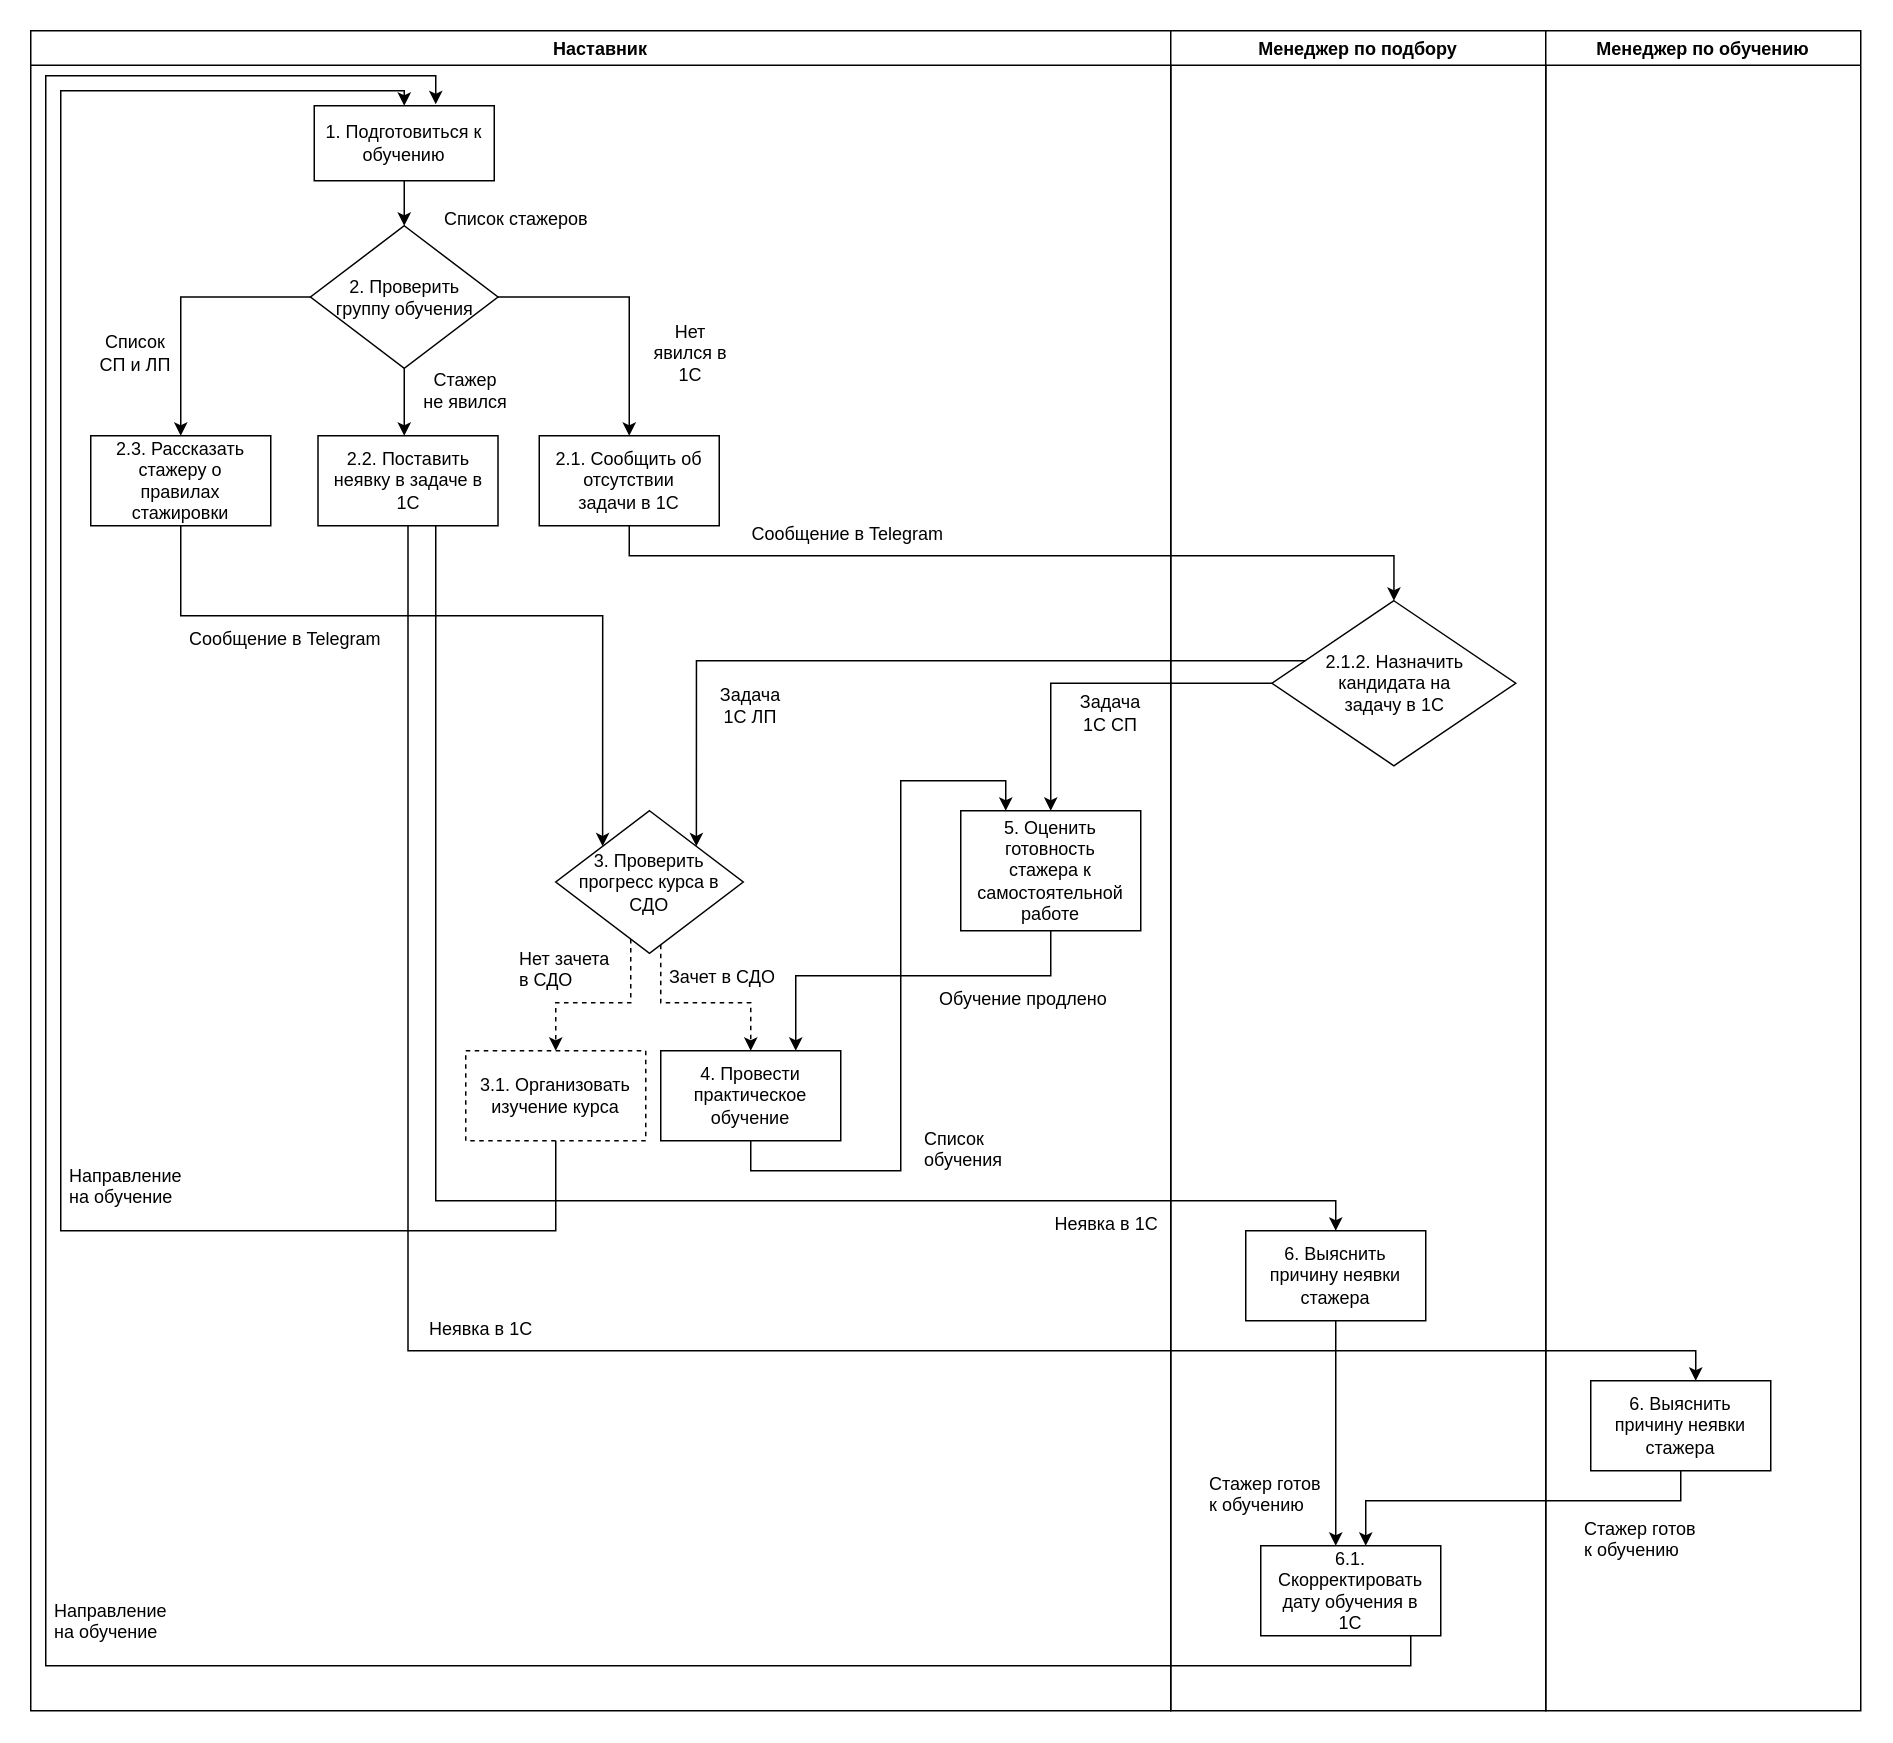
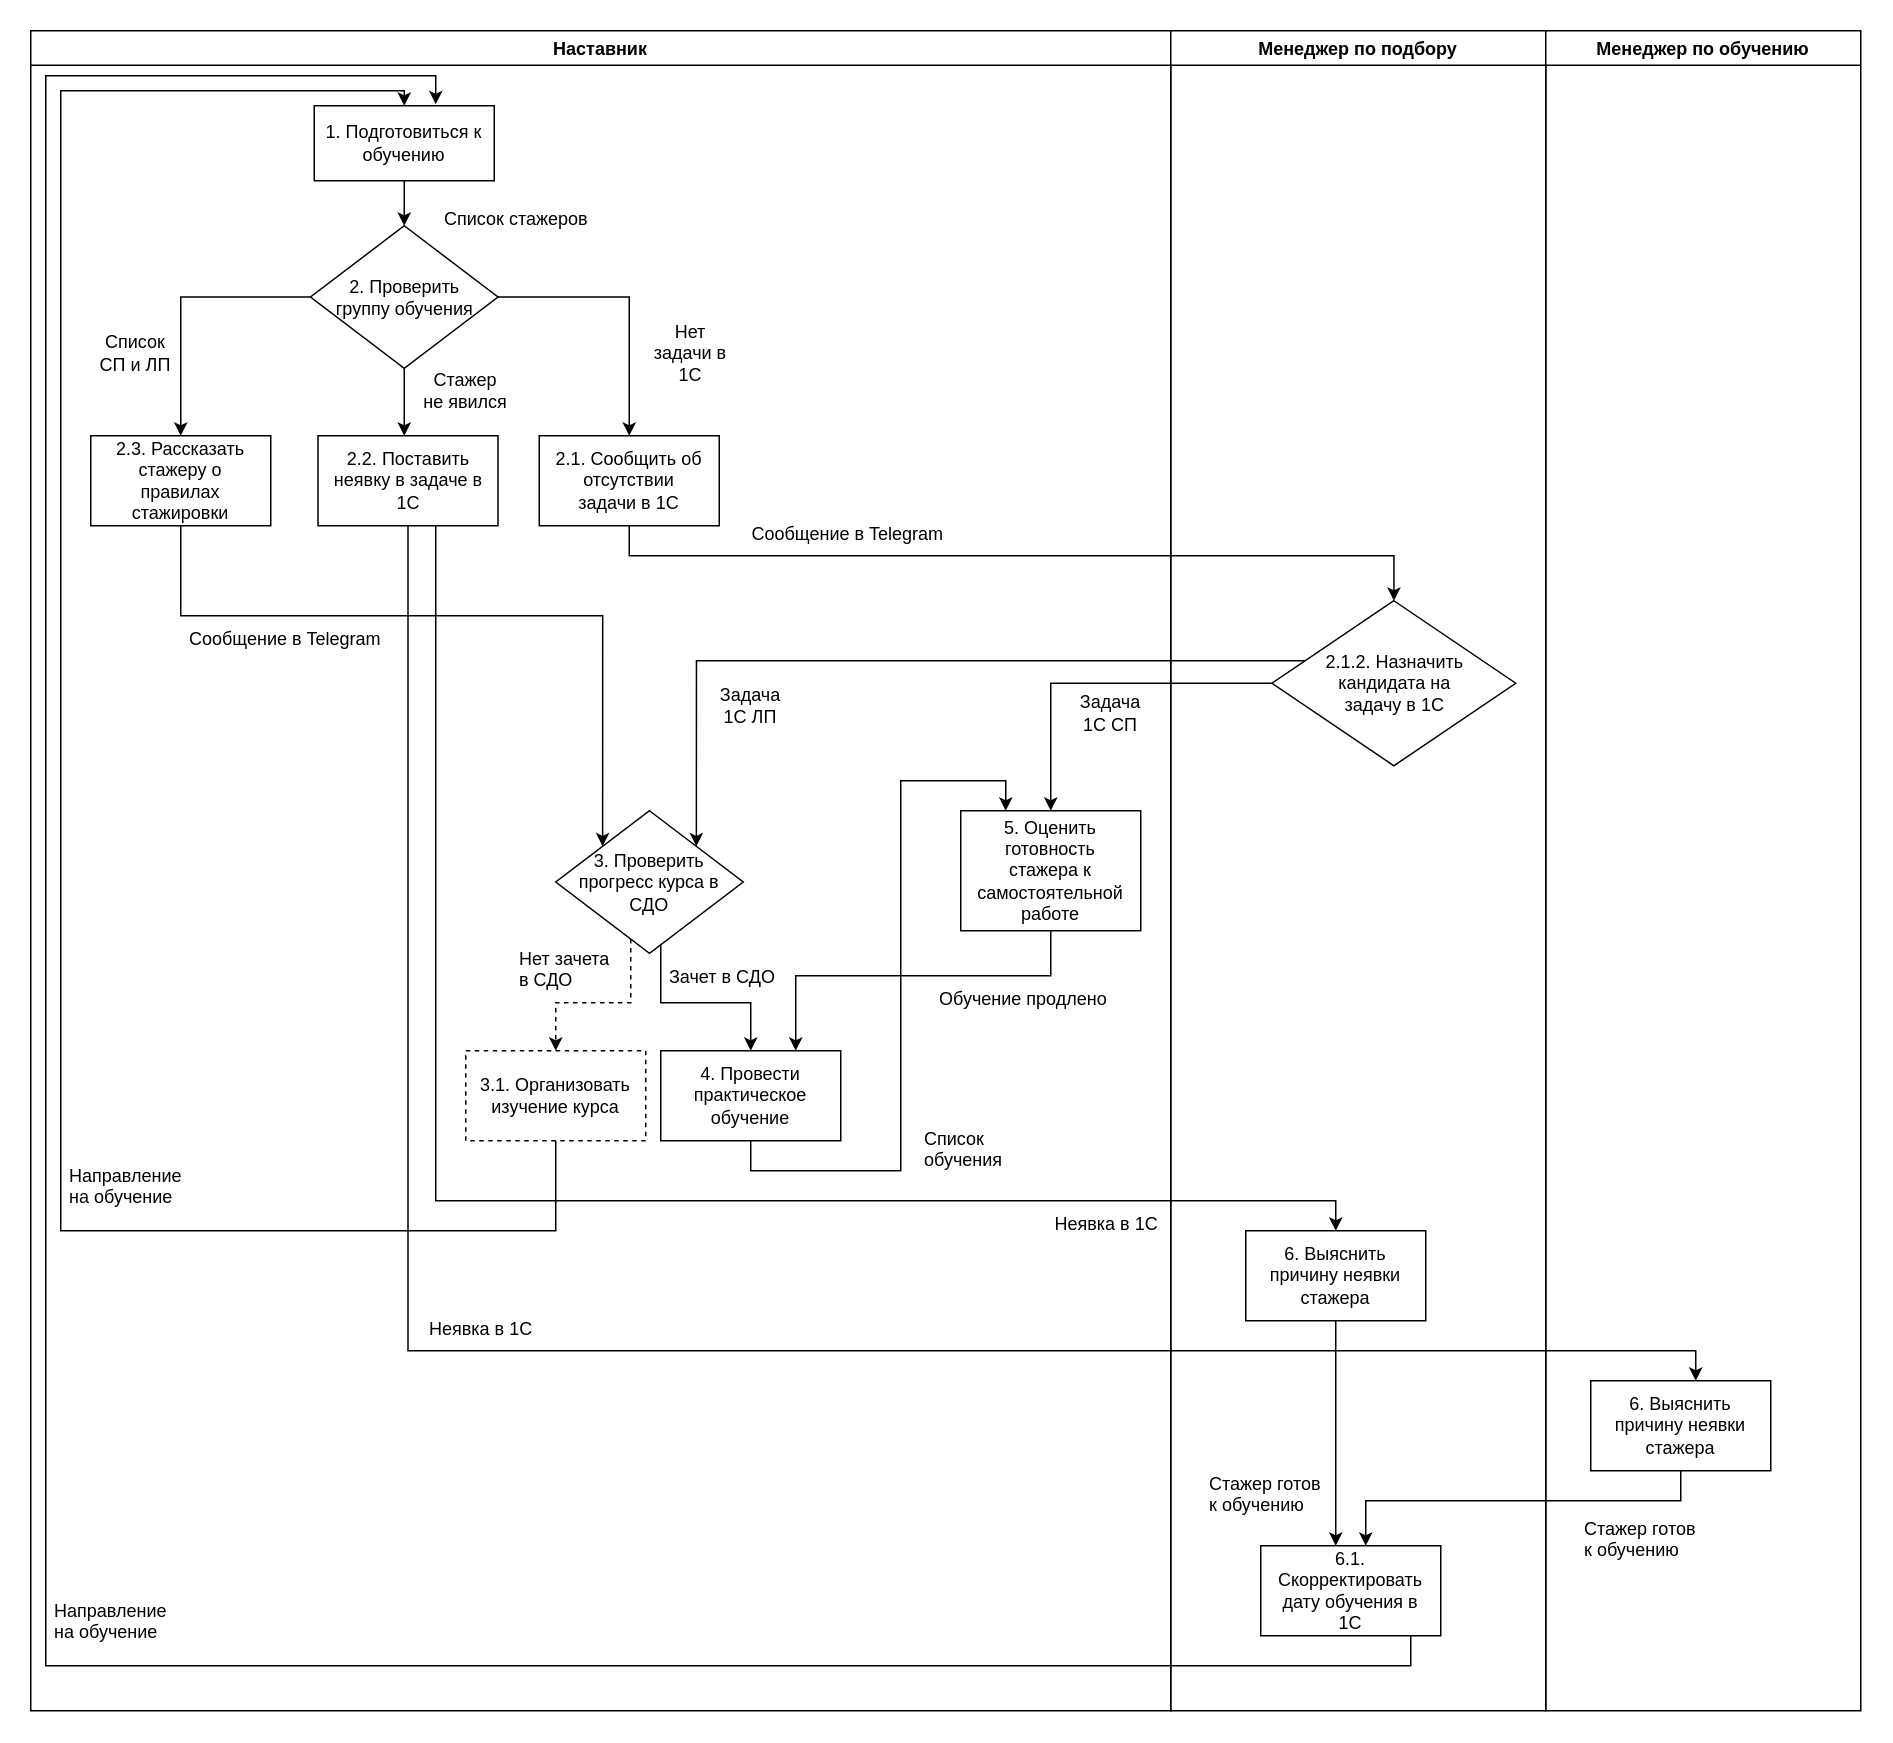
(691, 353) -> (691, 353)
(697, 1003) -> (697, 1003)
